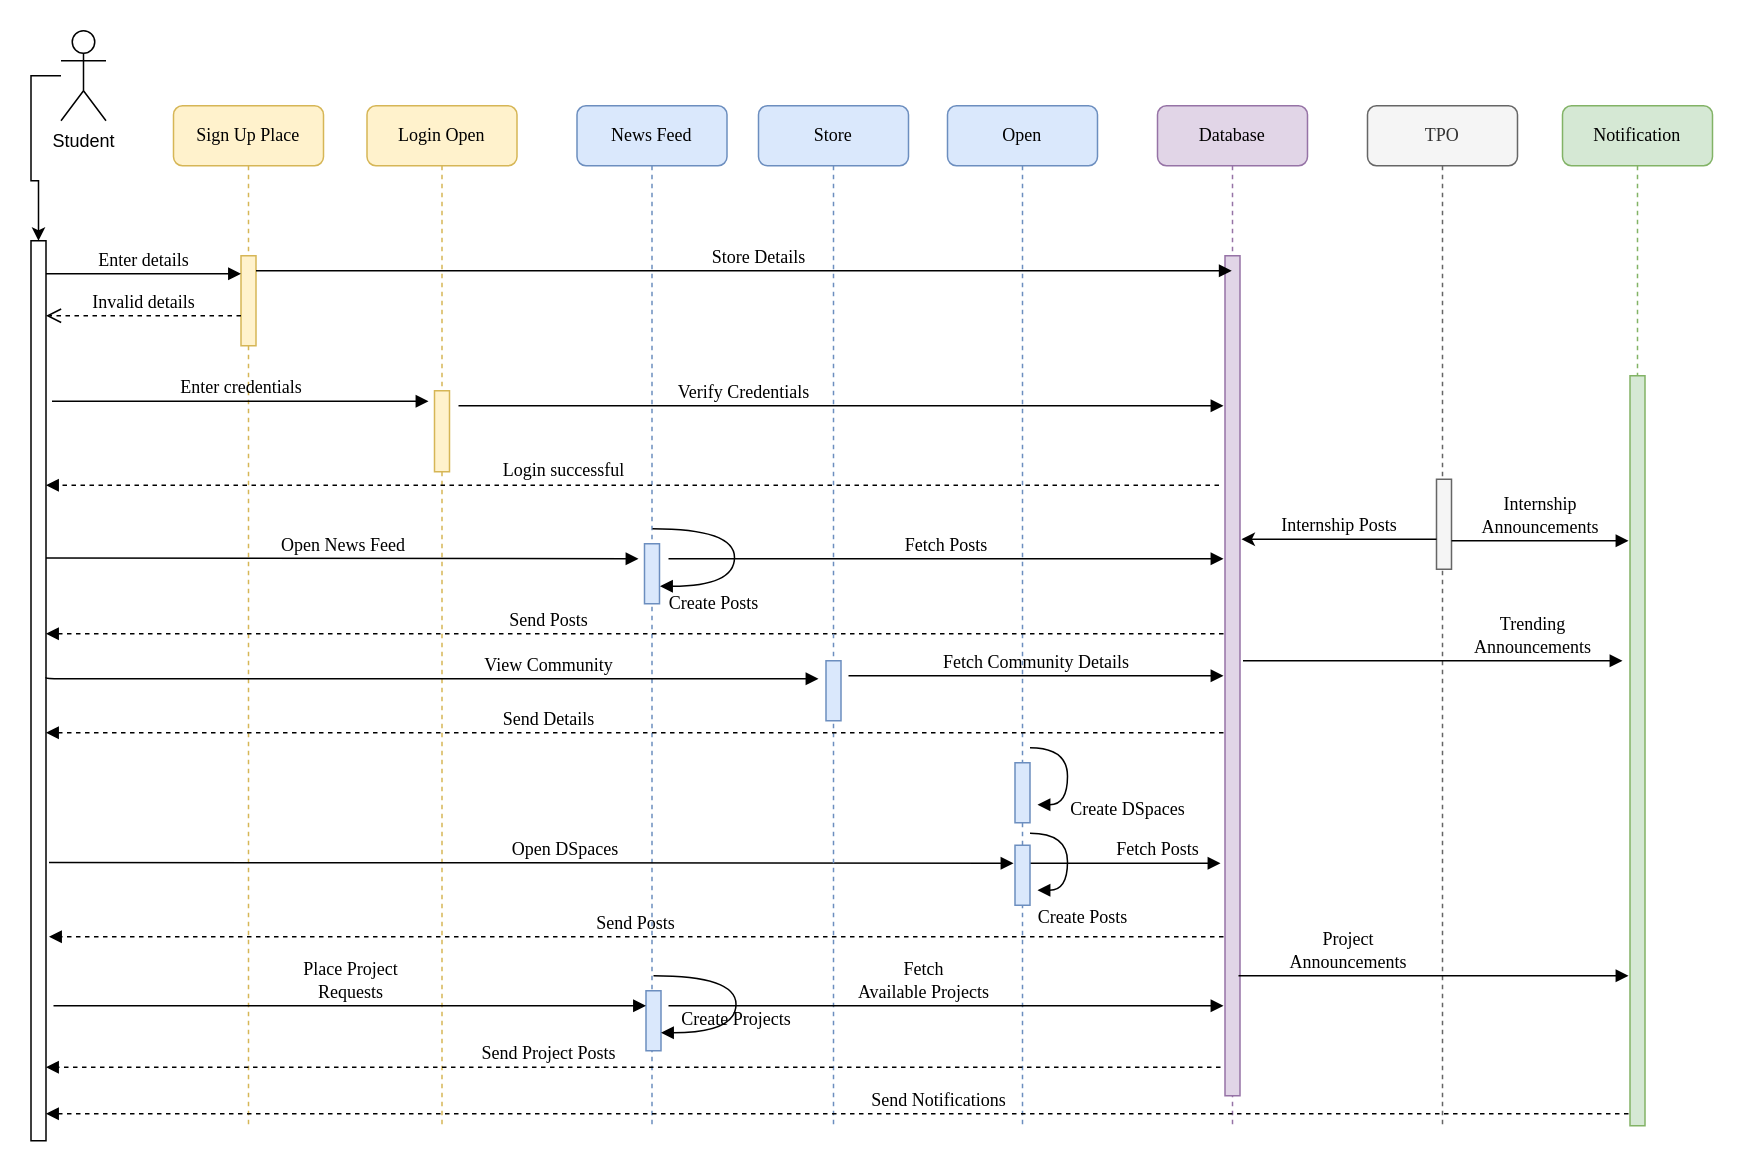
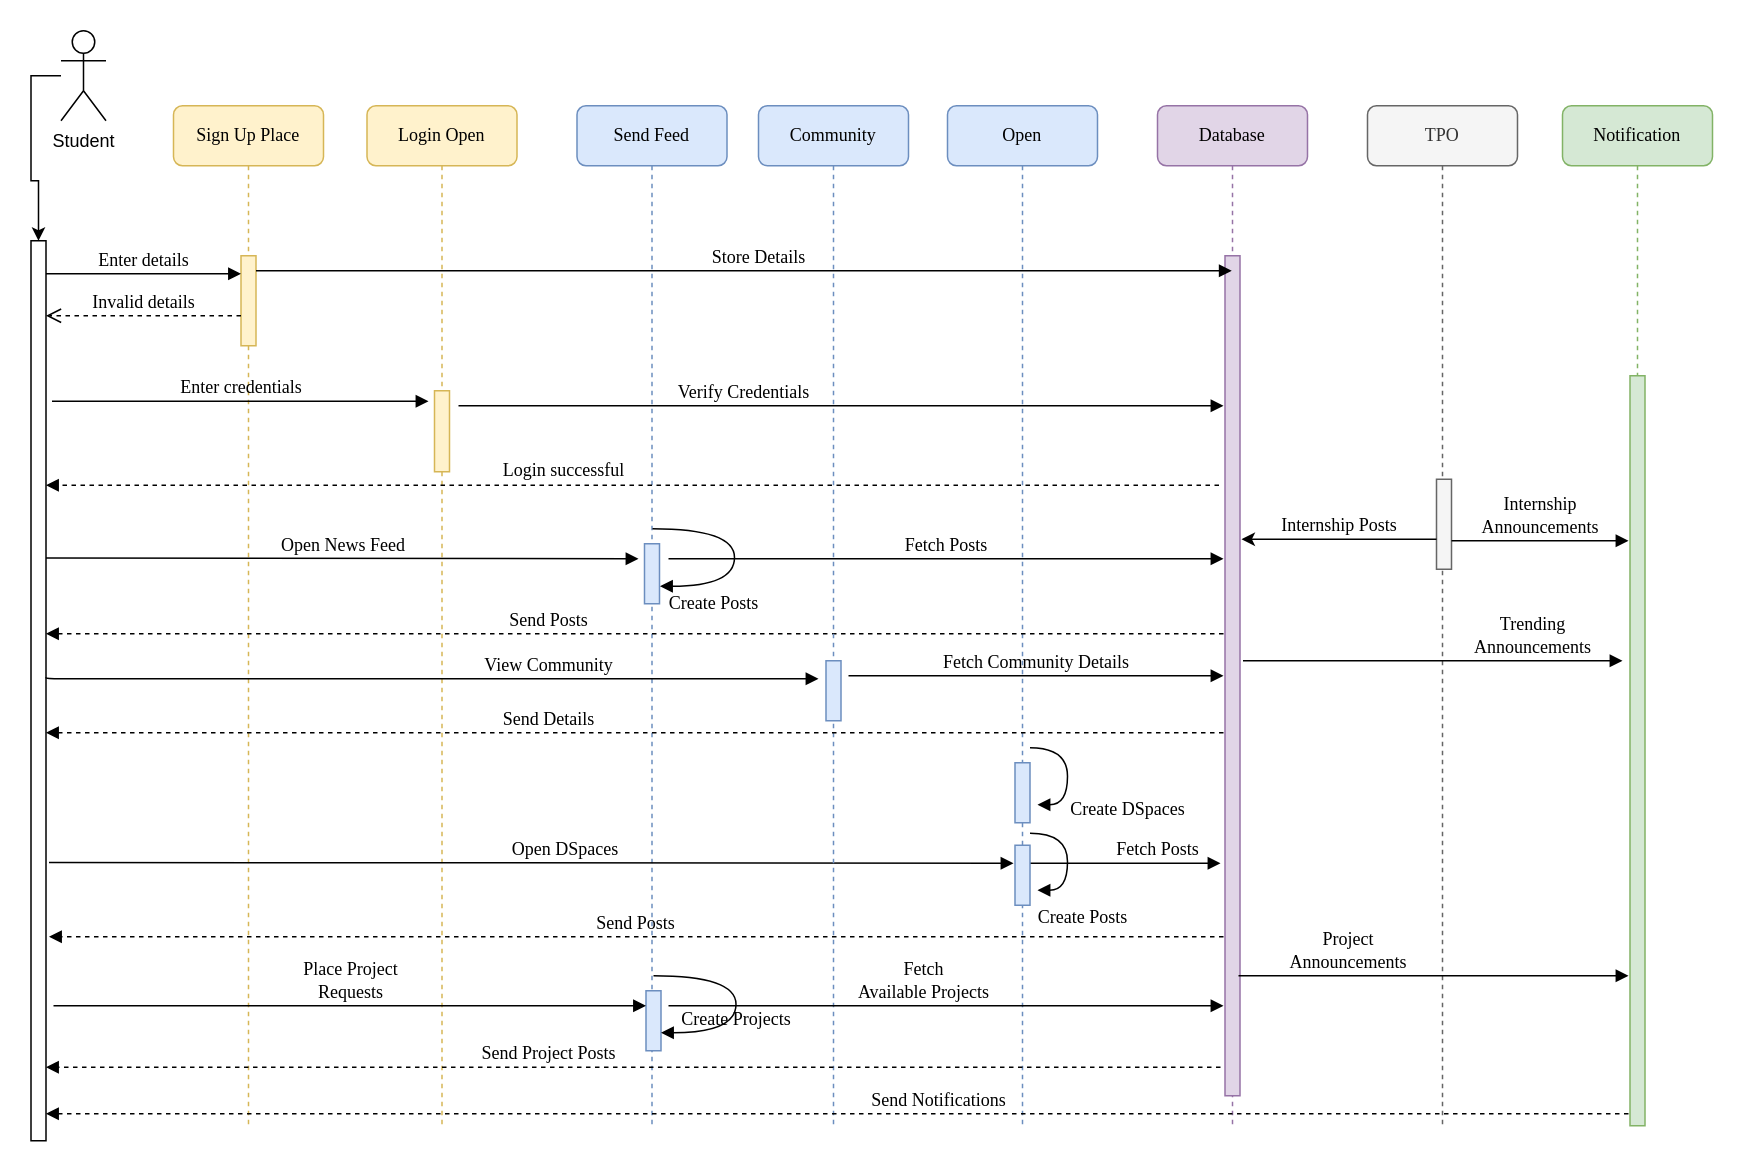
(652, 136) -> (652, 136)
(833, 136) -> (833, 136)
